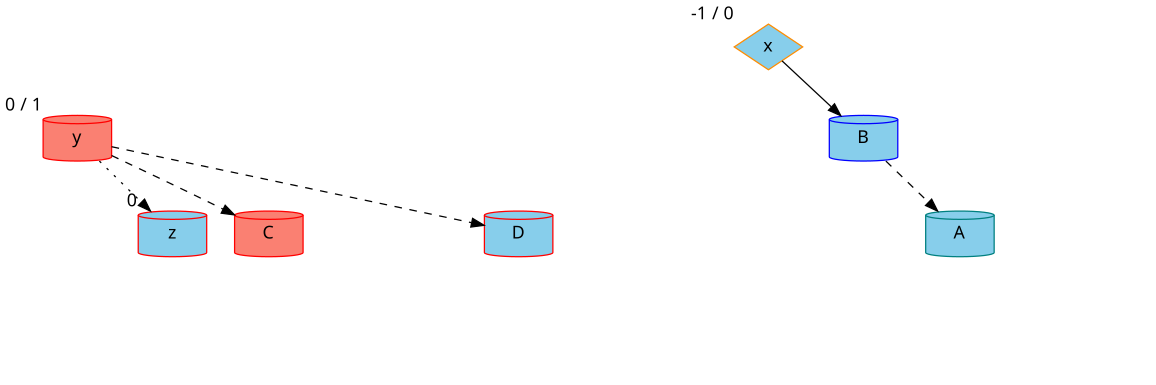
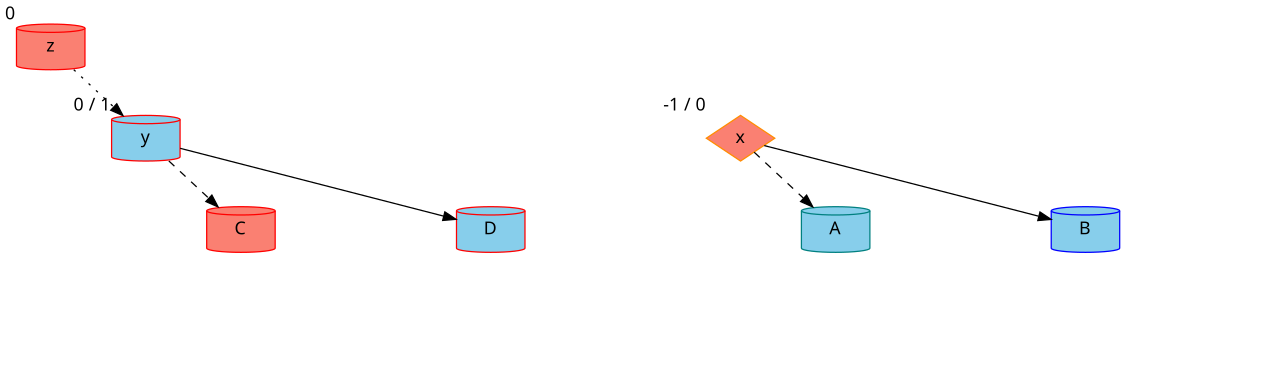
(768, 47) -> (741, 138)
(77, 138) -> (146, 138)
(120, 182) -> (94, 88)
(907, 182) -> (779, 175)
(291, 185) -> (312, 182)
(172, 234) -> (51, 47)
